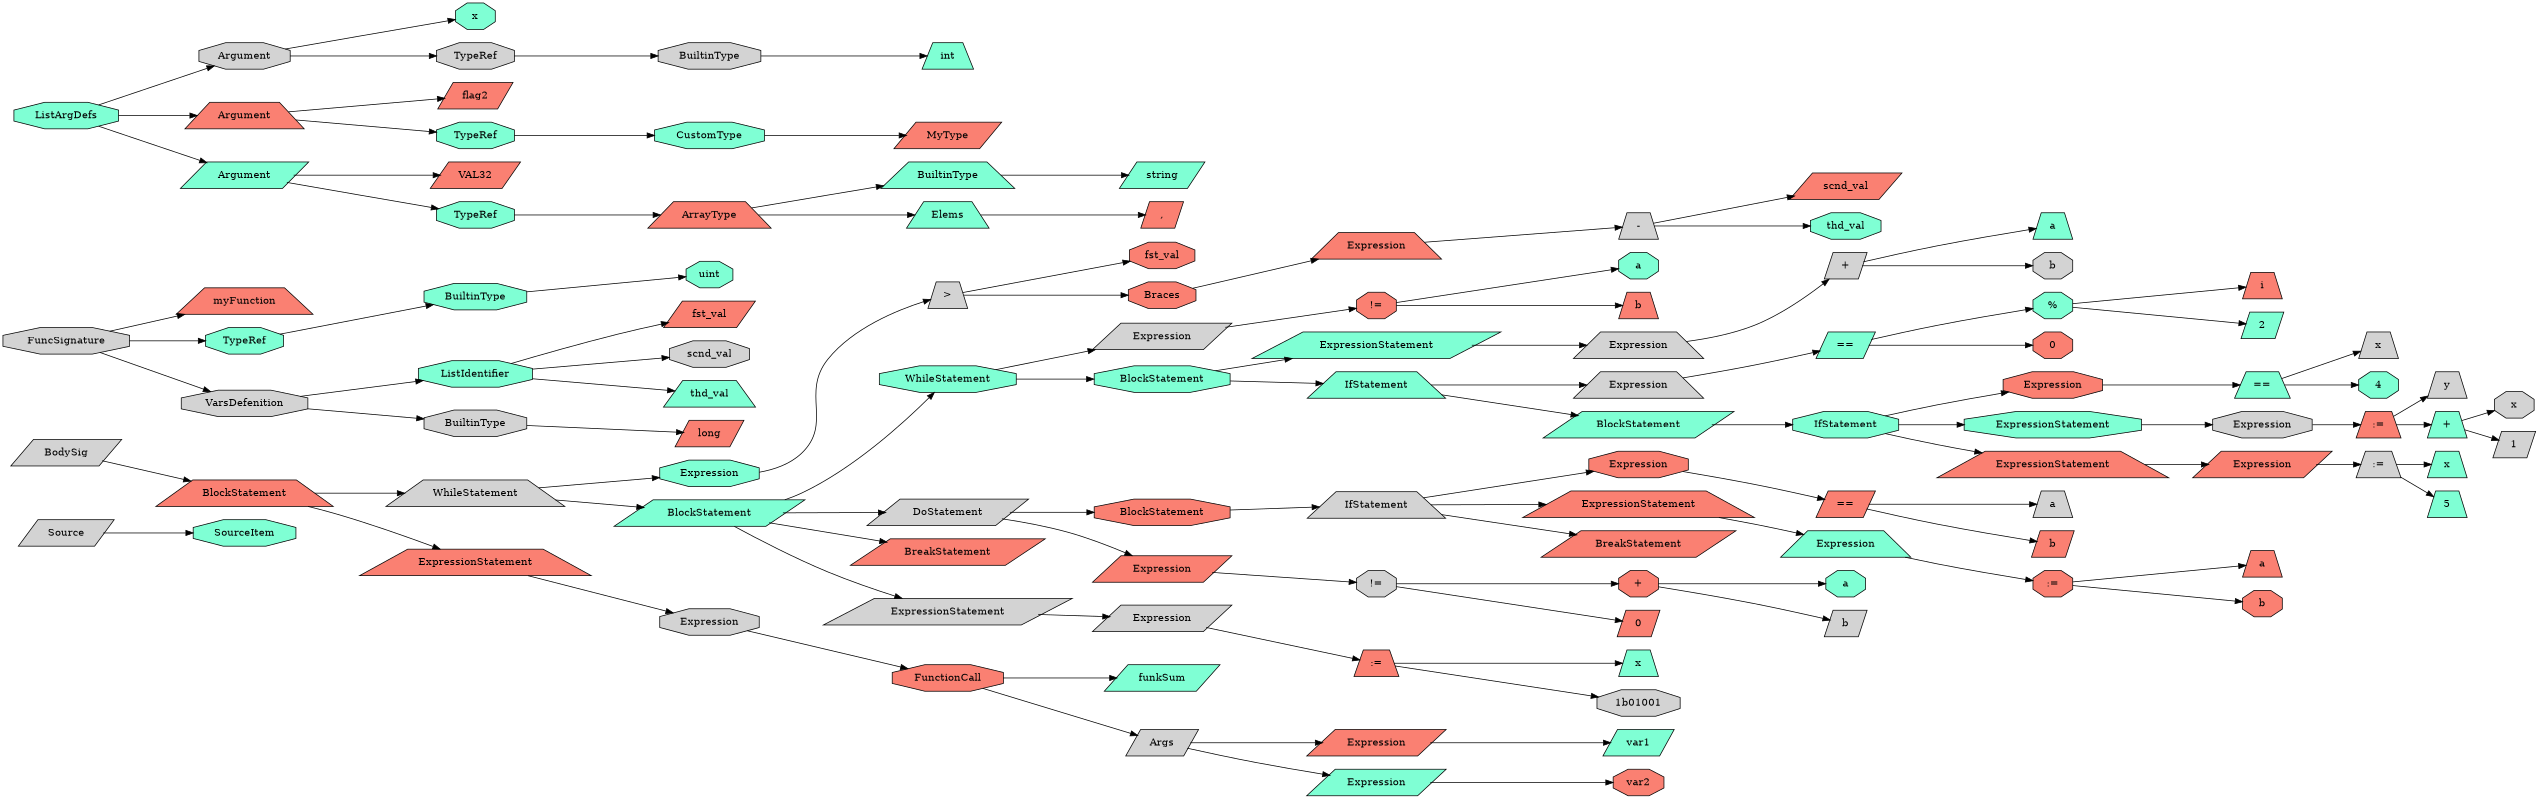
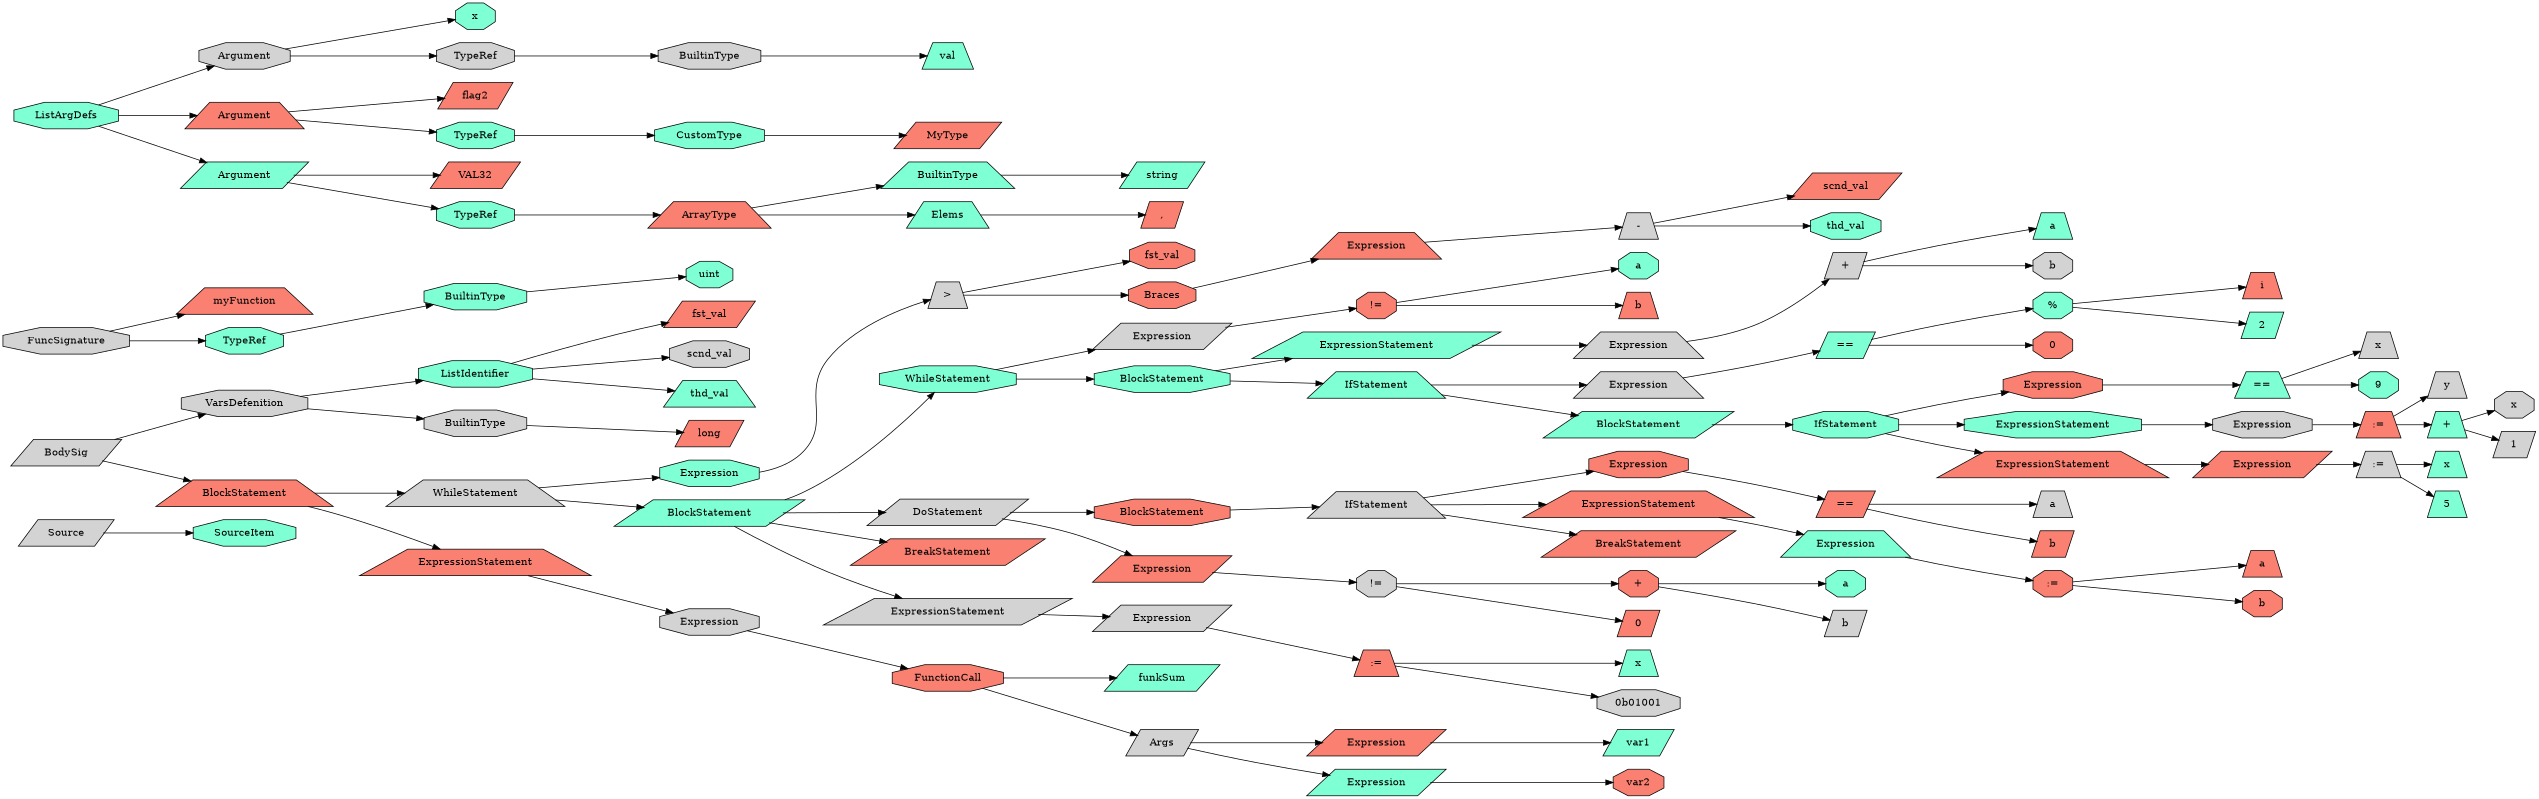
(948, 56) -> (948, 56)
(152, 371) -> (156, 428)
(2379, 385) -> (2379, 385)
(1639, 703) -> (1639, 703)
